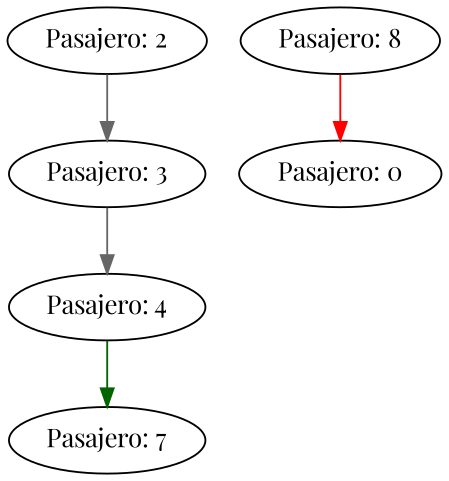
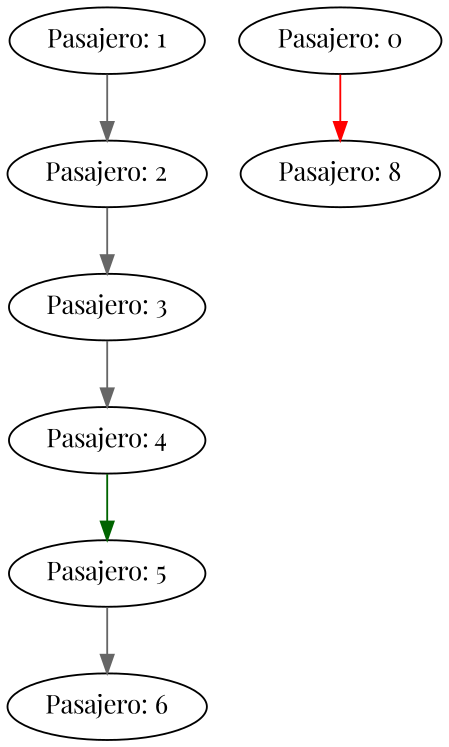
none -> (107, 41)
(340, 98) -> (340, 98)
(107, 440) -> (107, 574)
none -> (107, 707)
